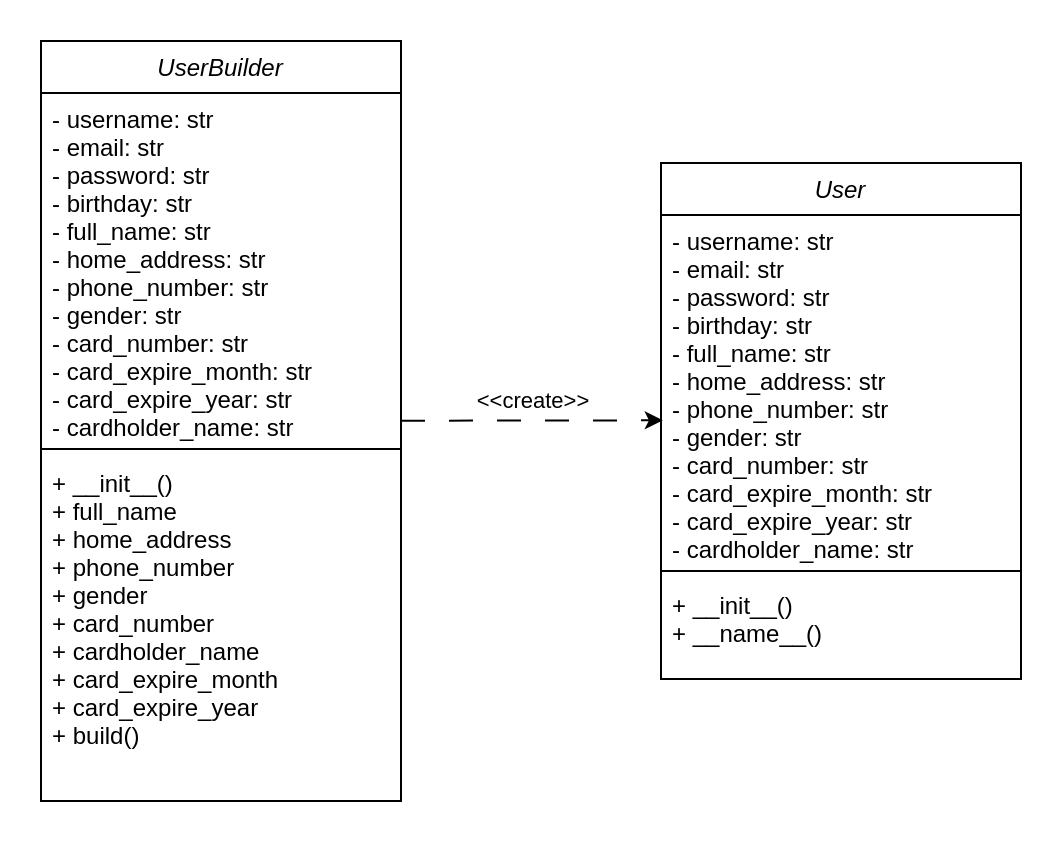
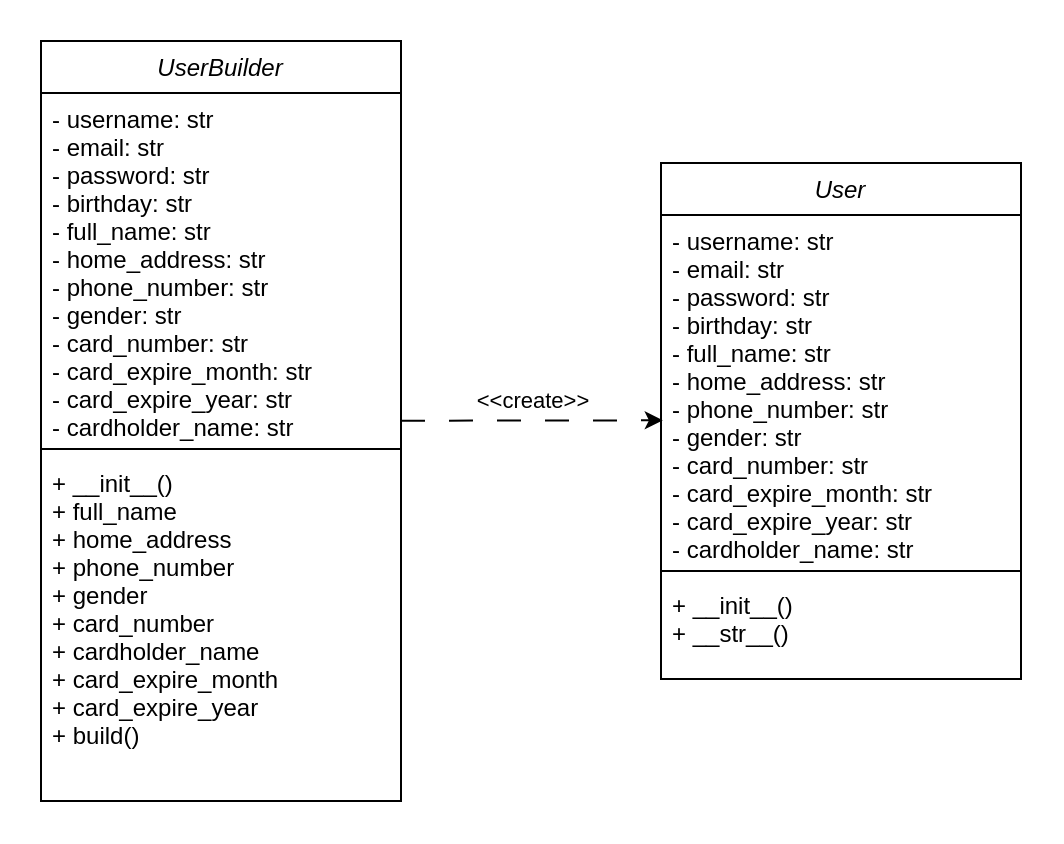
(743, 606) -> (743, 606)
